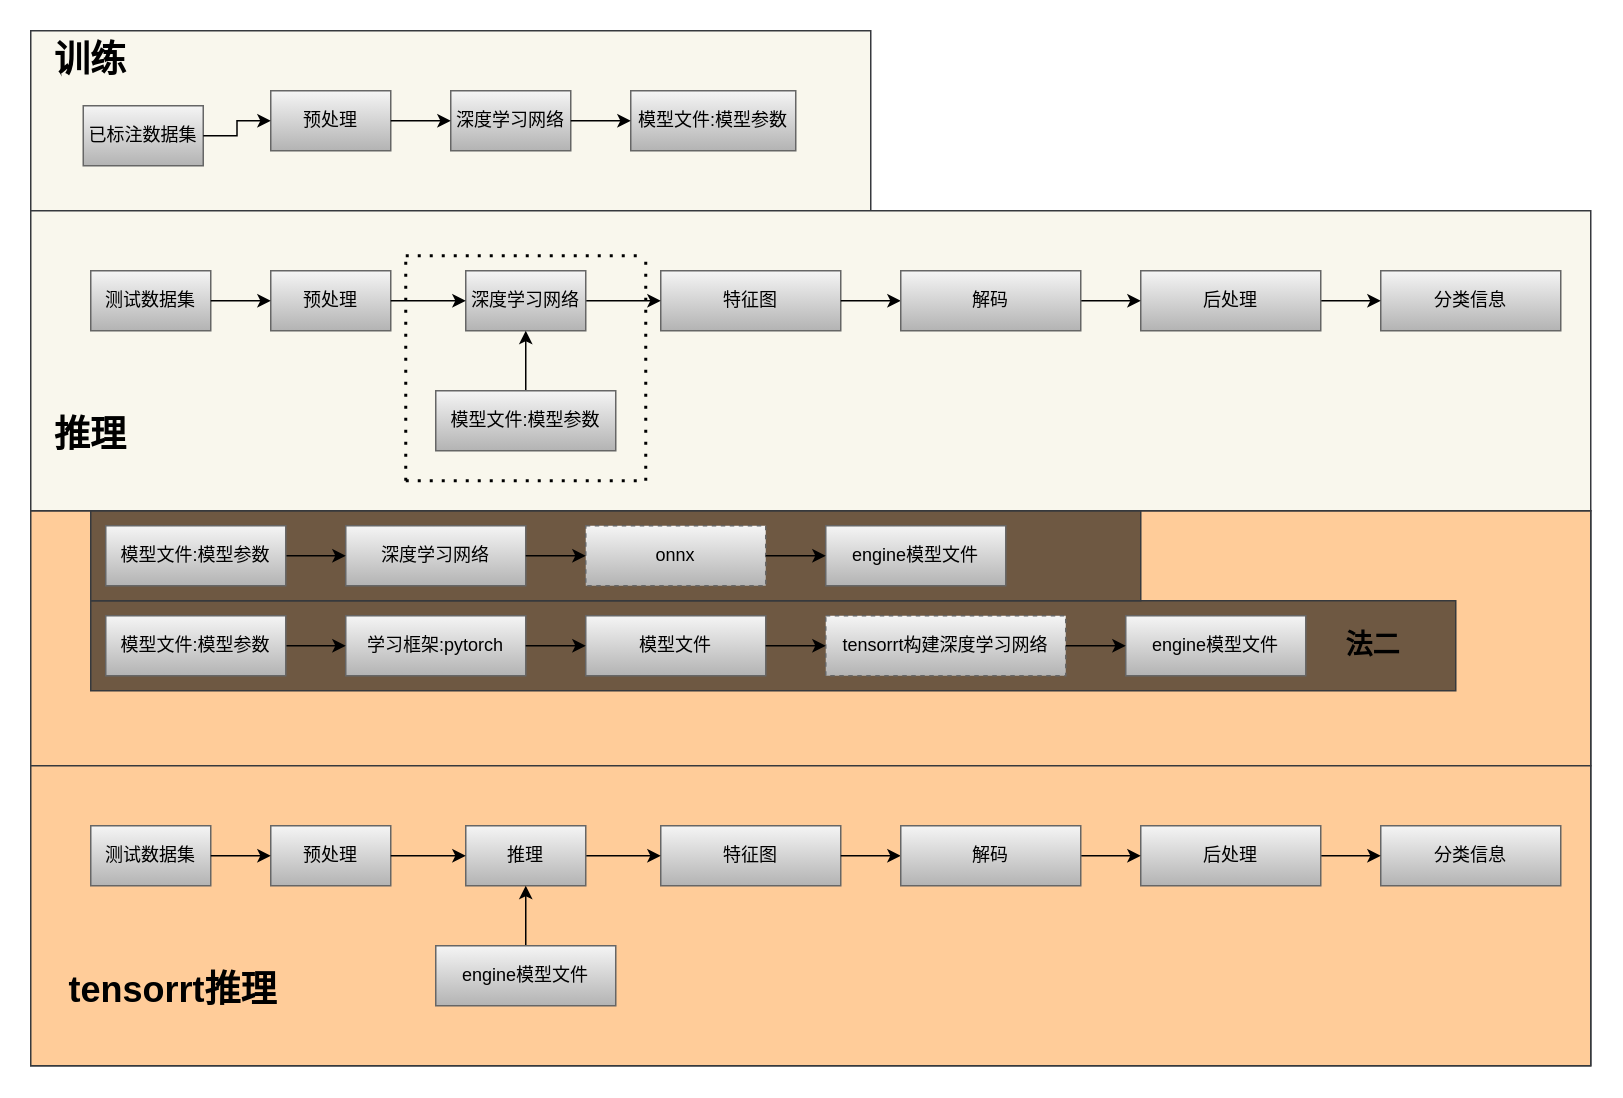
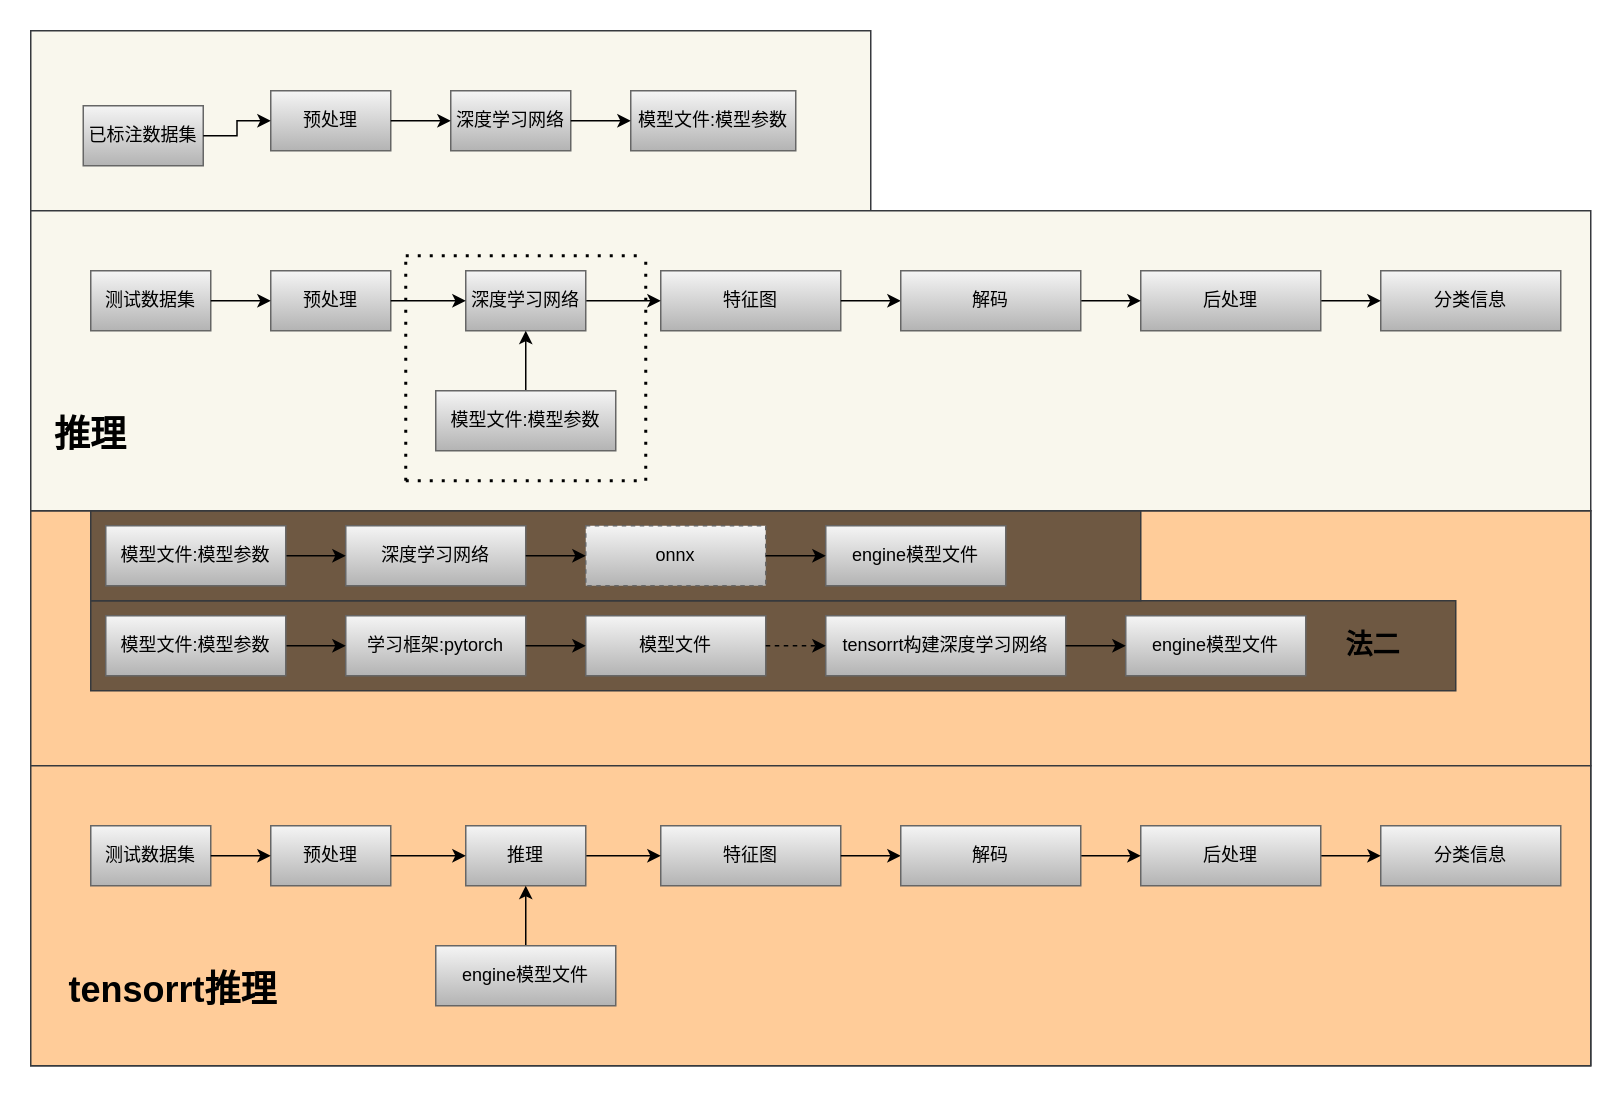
(91, 61) -> none
(790, 646) -> (790, 646)
(946, 646) -> (946, 646)
